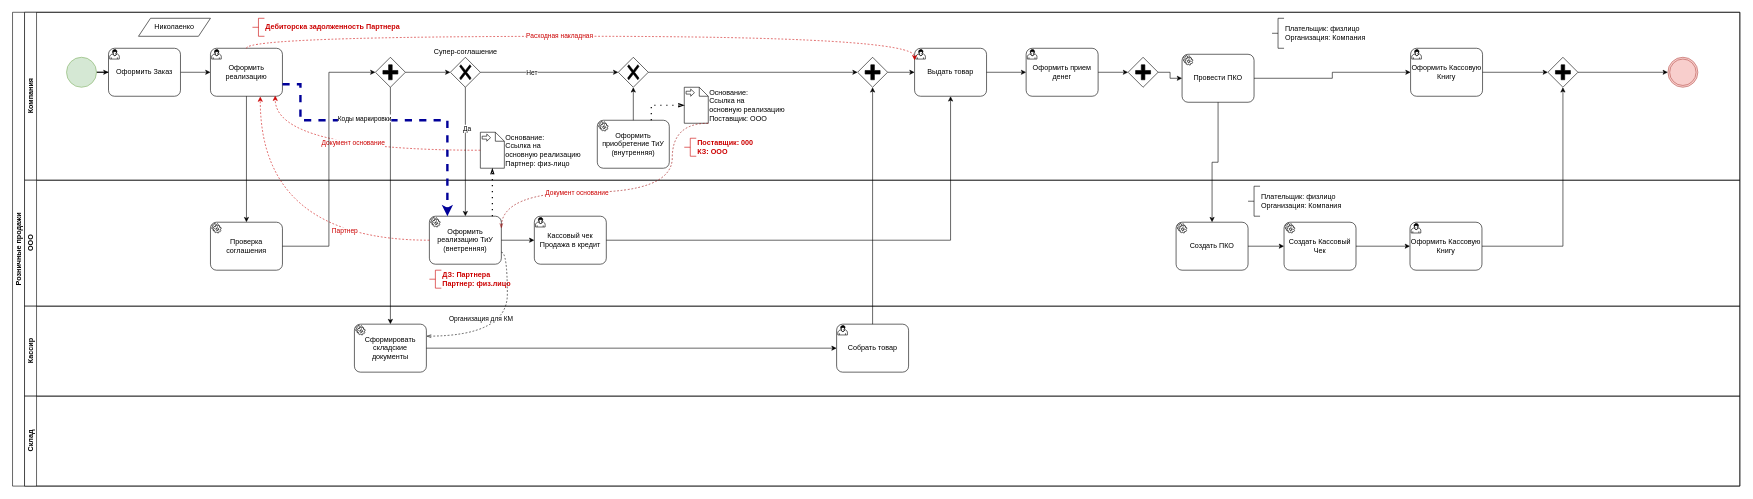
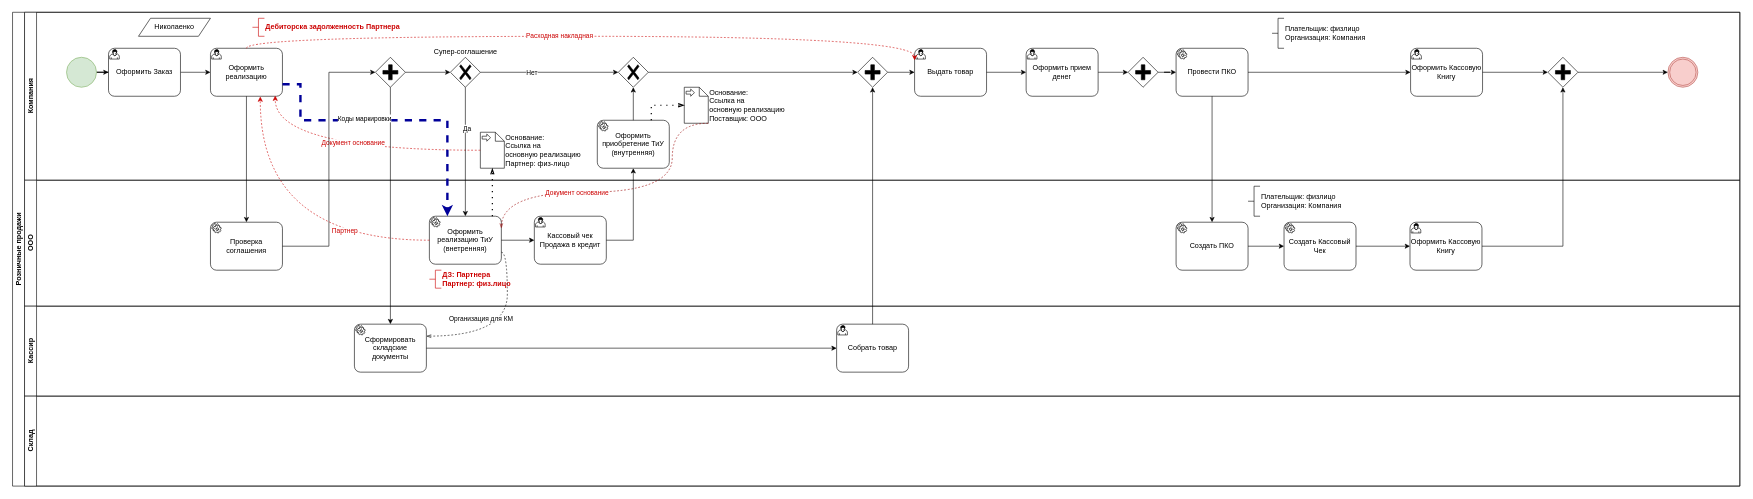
(1218, 78) -> (1212, 72)
(690, 147) -> none
(951, 172) -> (633, 173)
